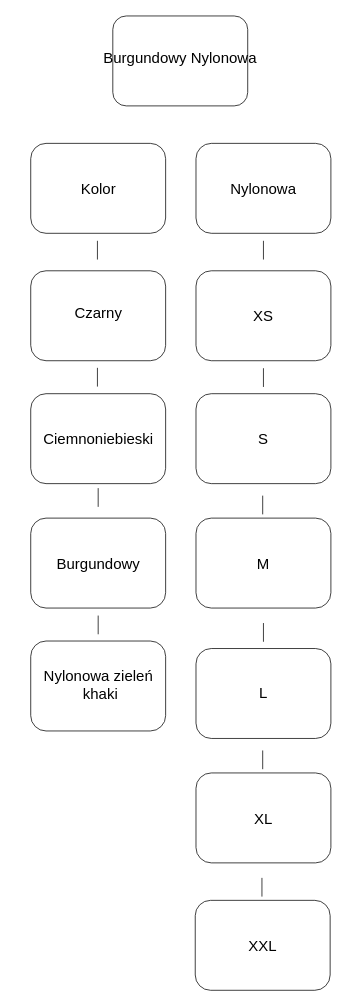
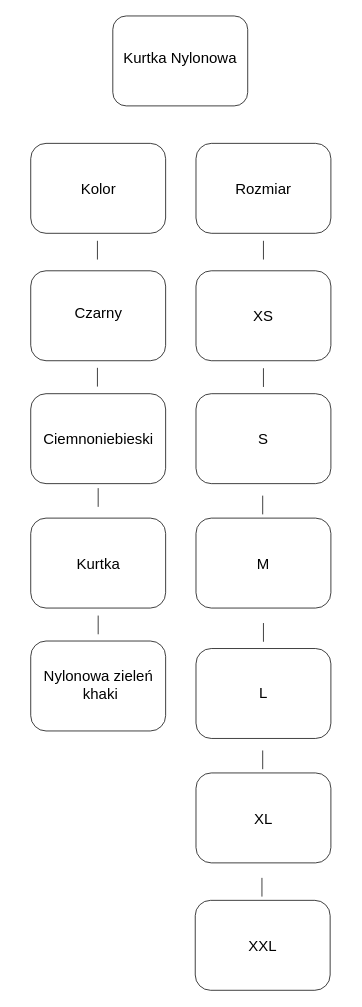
(180, 57) -> (180, 57)
(264, 188) -> (264, 188)
(99, 563) -> (99, 563)
